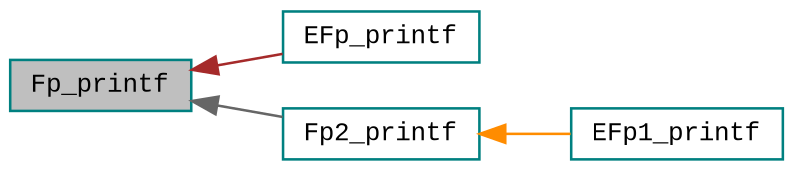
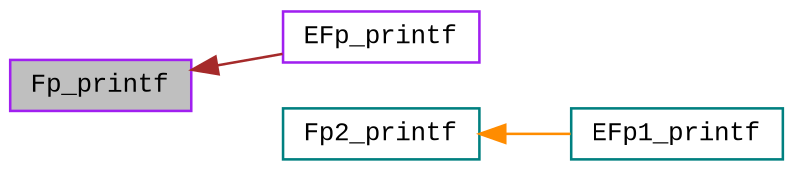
(381, 37) -> (381, 37)
(101, 85) -> (101, 85)
(250, 111) -> none
